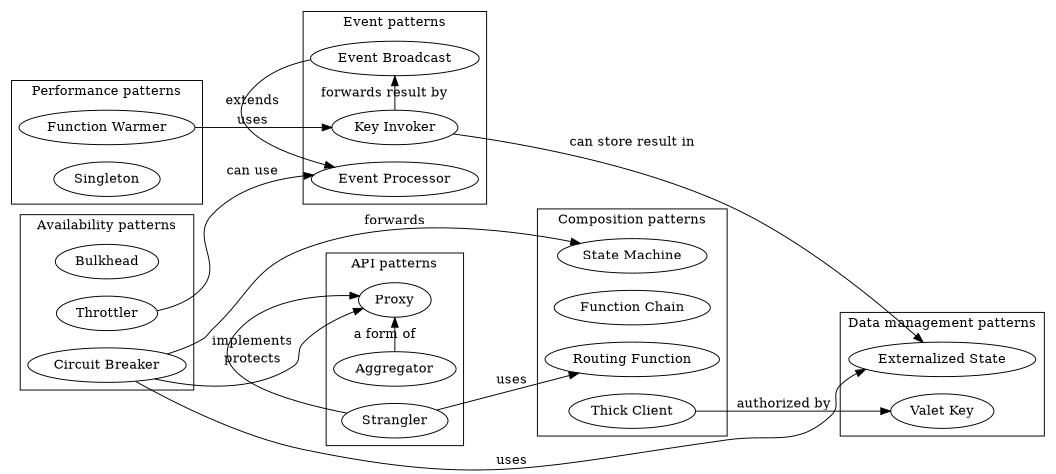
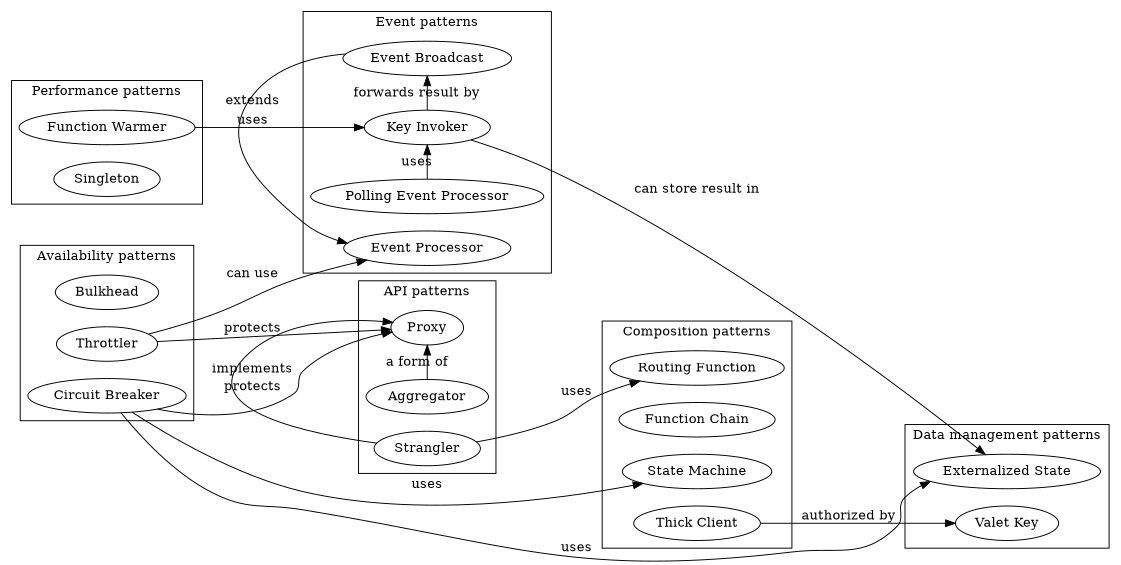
none -> (427, 196)
(395, 221) -> (427, 484)
none -> (258, 336)
